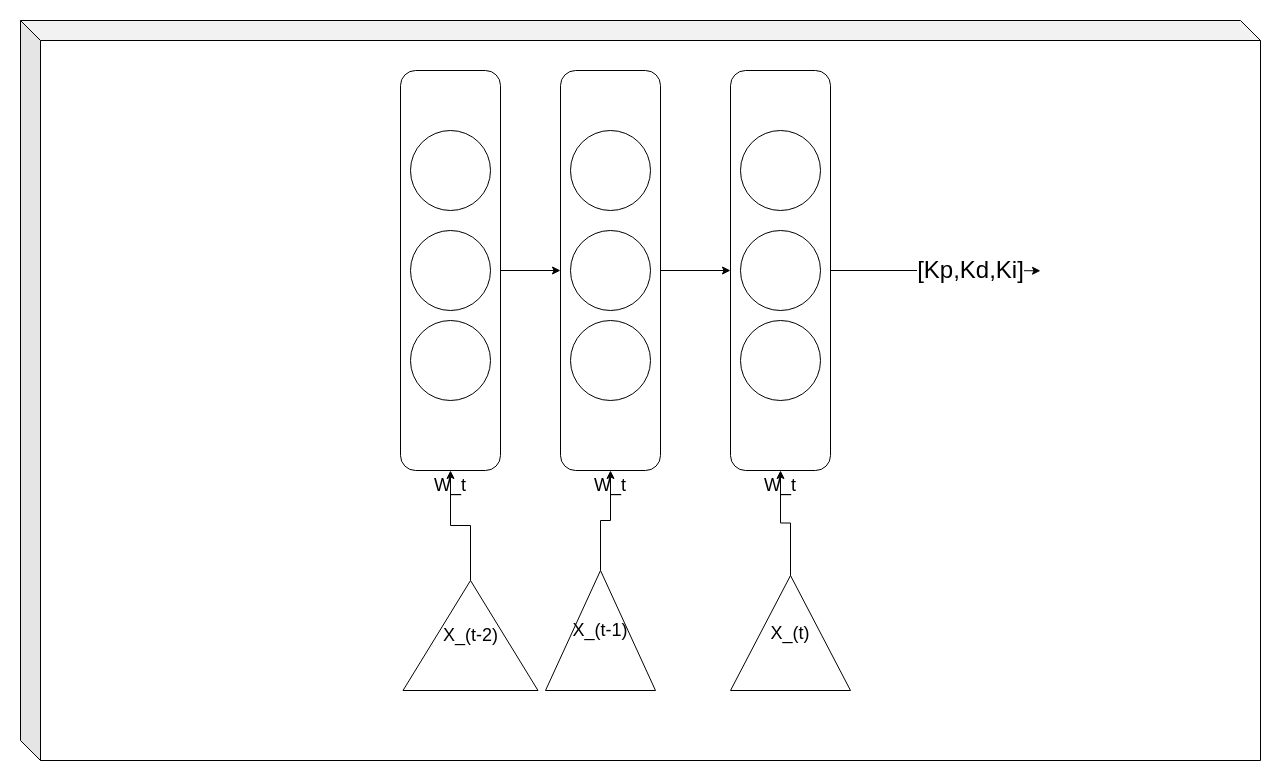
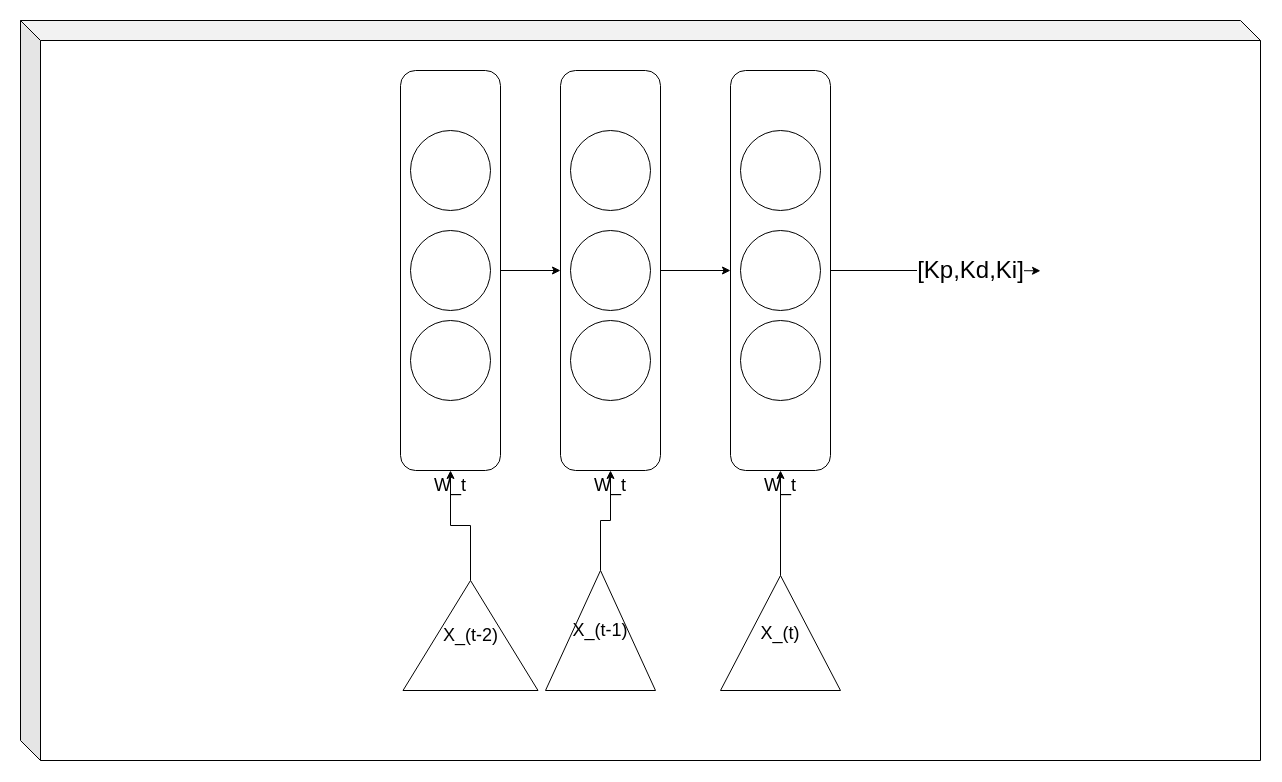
(791, 633) -> (781, 633)
